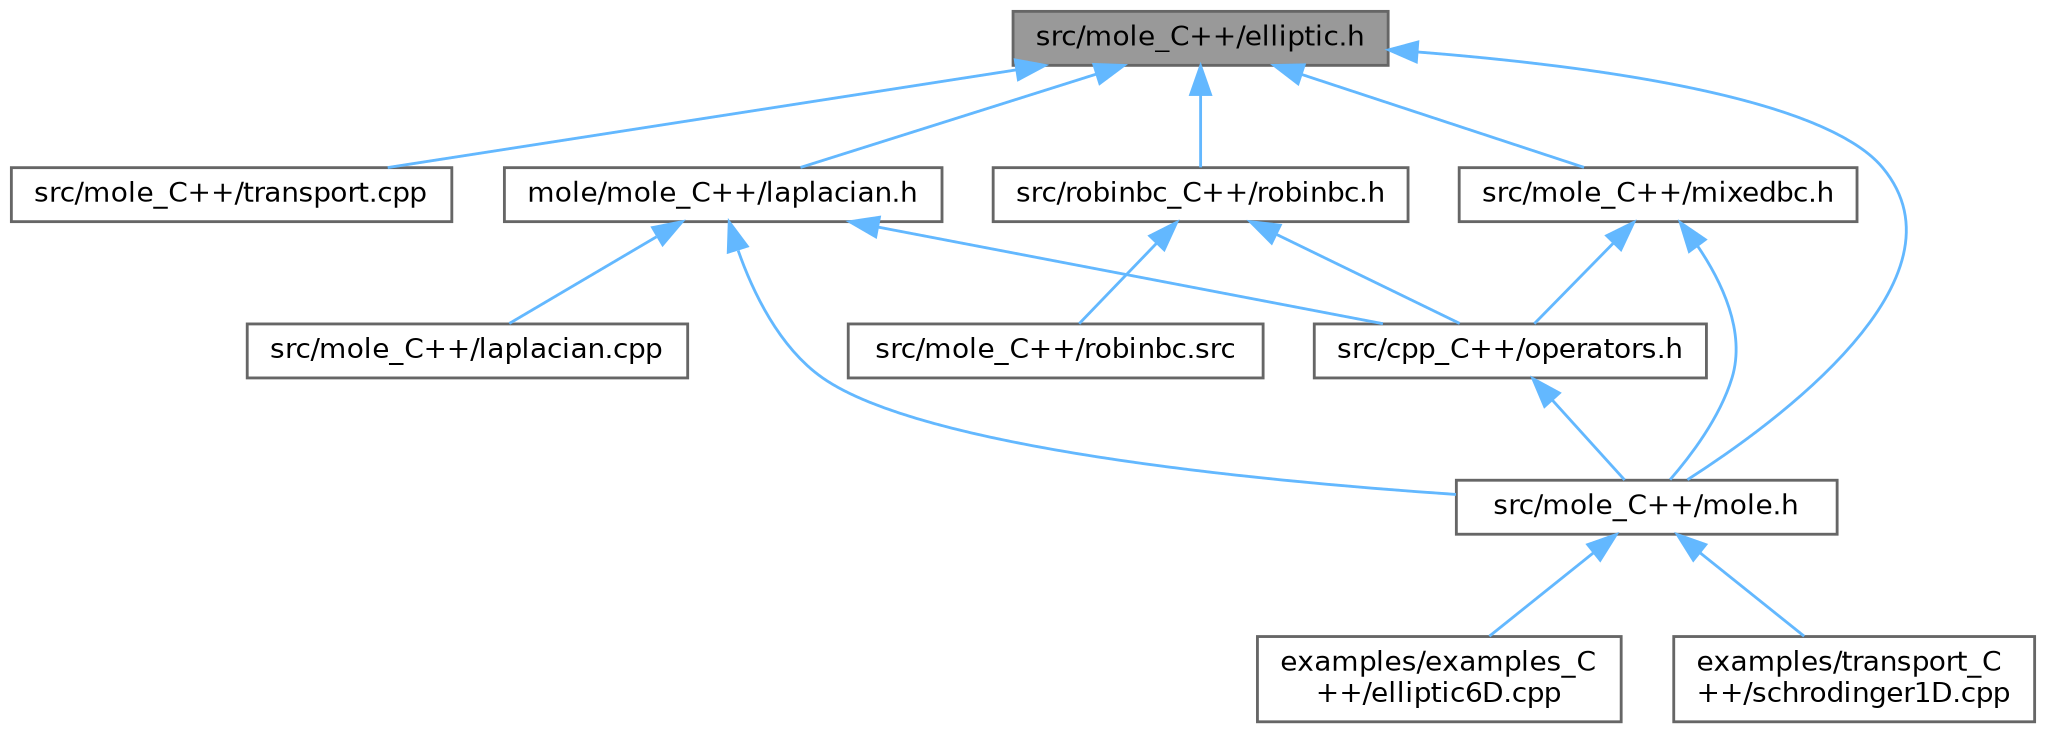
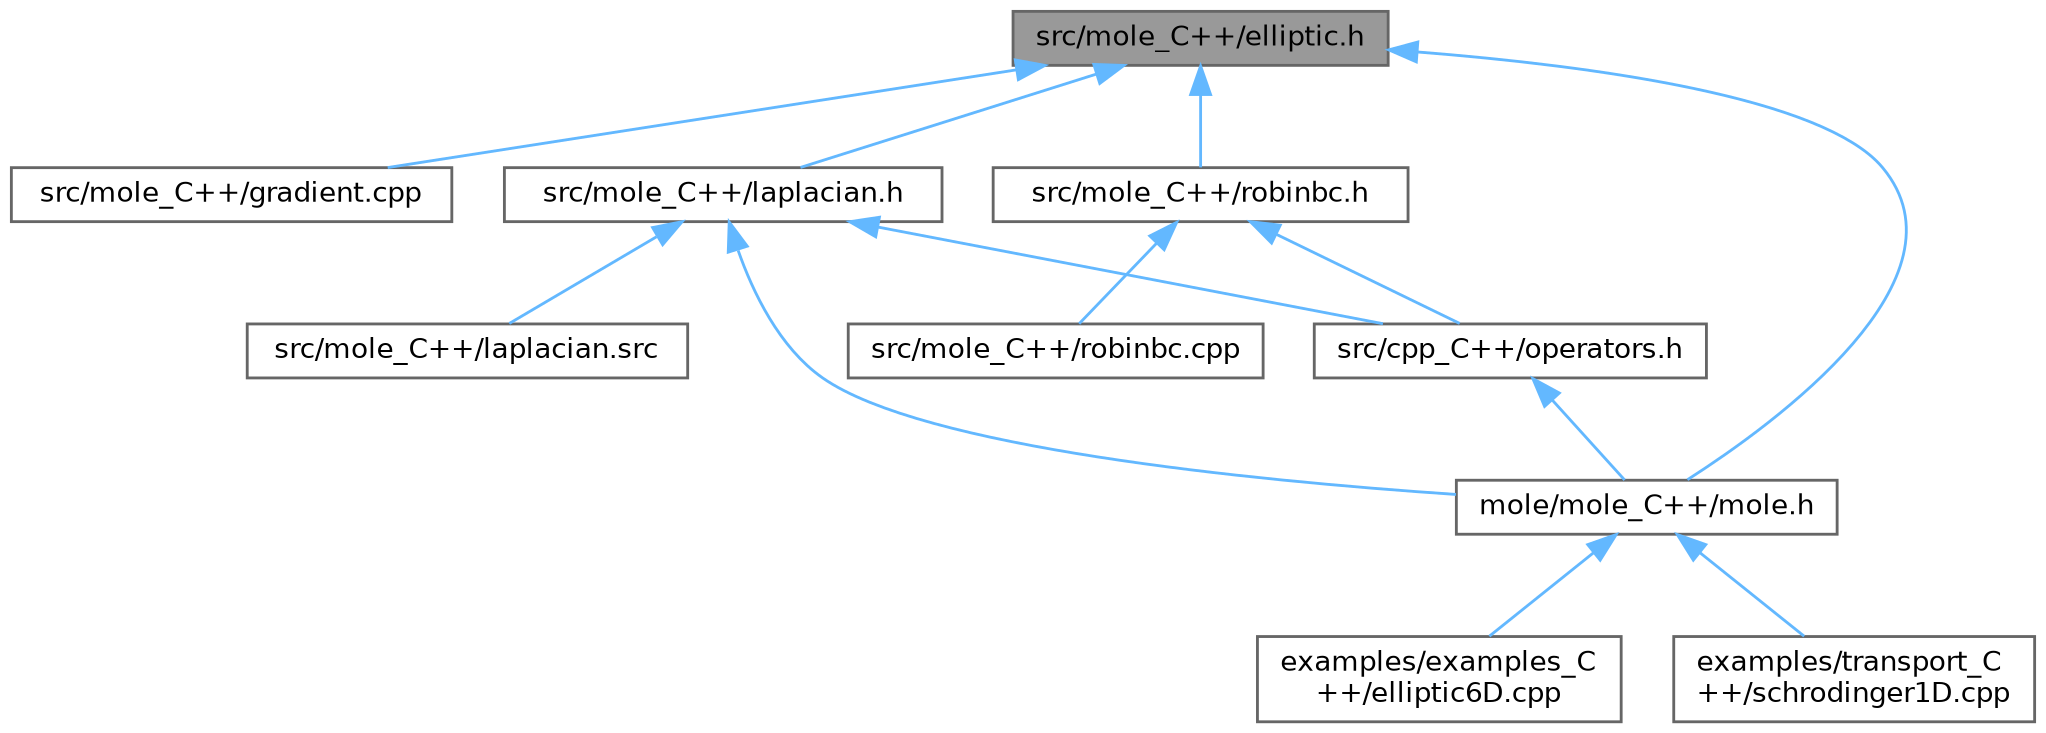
(232, 195) -> (232, 195)
(723, 195) -> (723, 195)
(1201, 195) -> (1201, 195)
(1658, 195) -> none
(467, 351) -> (467, 351)
(1056, 351) -> (1056, 351)
(1647, 507) -> (1647, 507)
